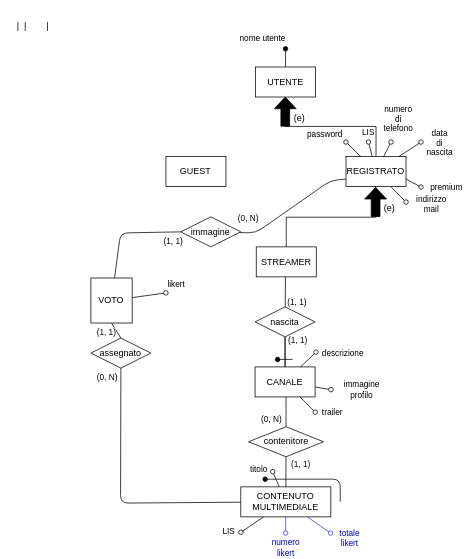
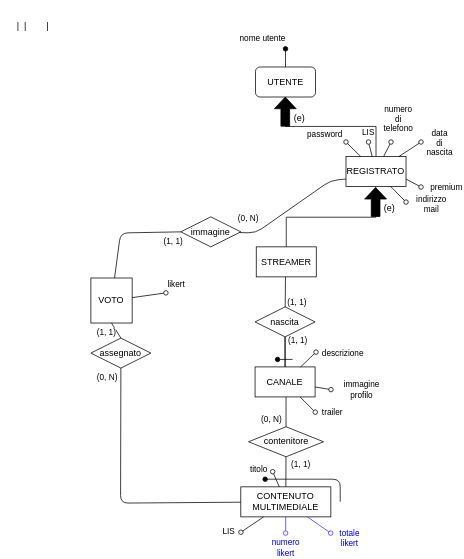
(285, 82) -> (285, 82)
(196, 171) -> none
